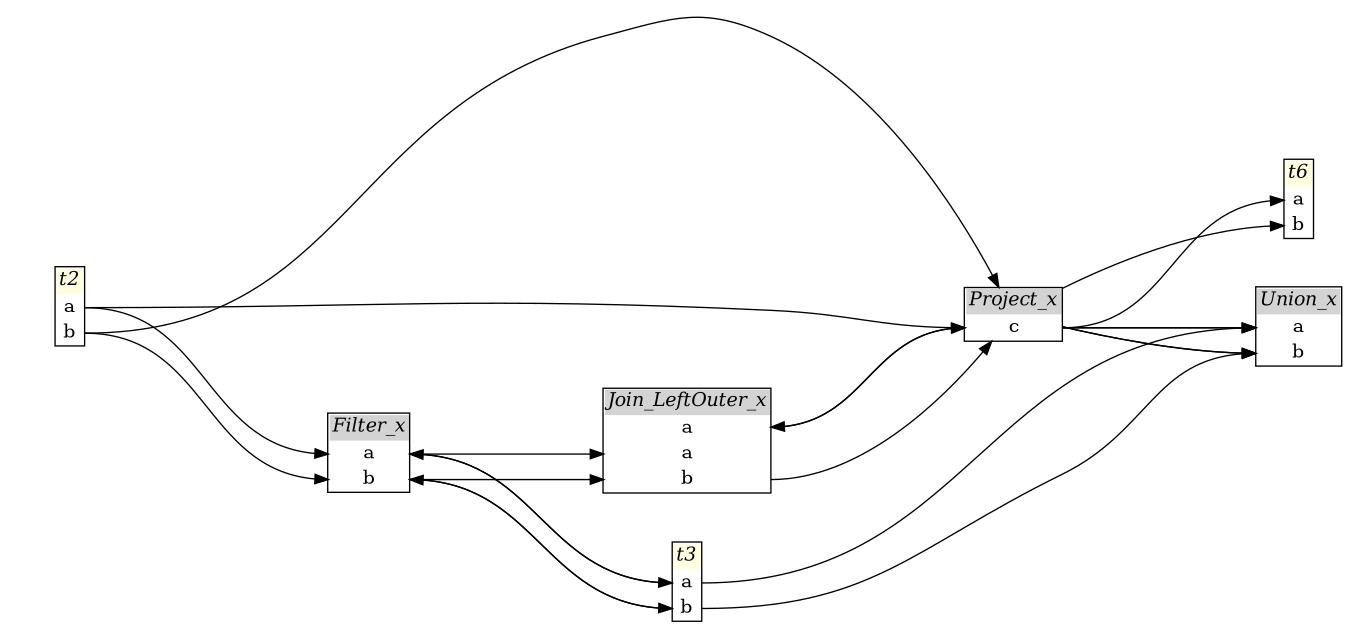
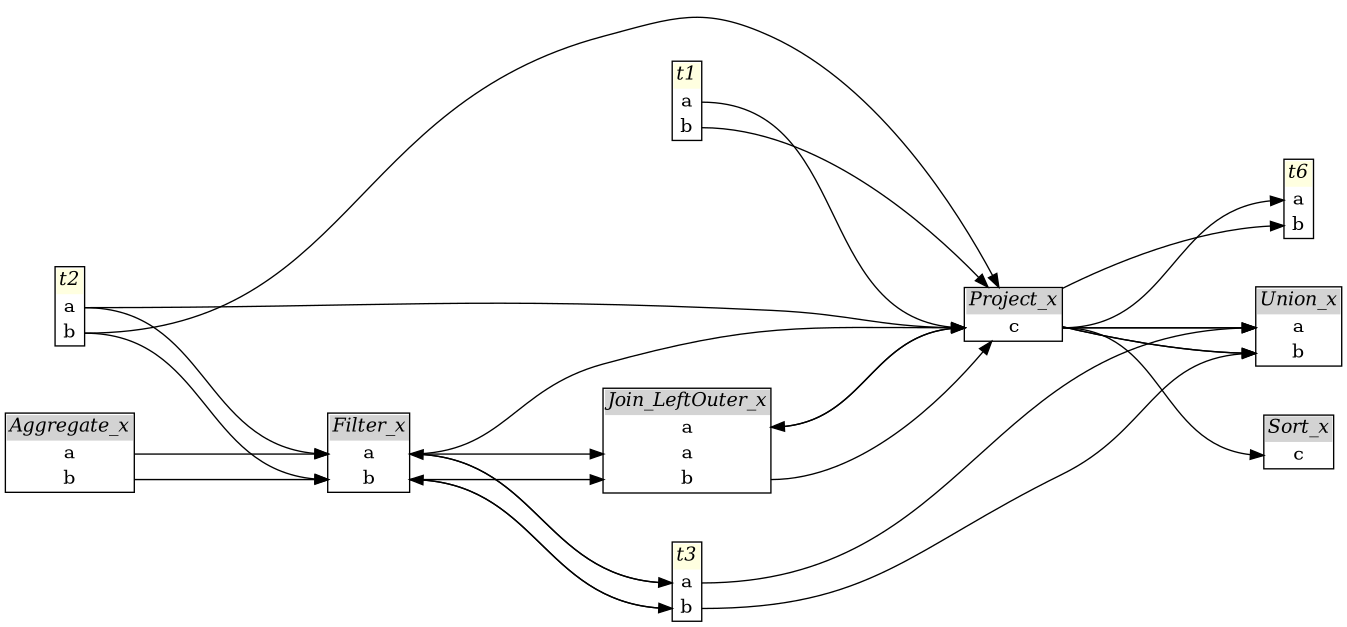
none -> (687, 101)
none -> (668, 348)
none -> (1299, 442)
none -> (70, 453)
